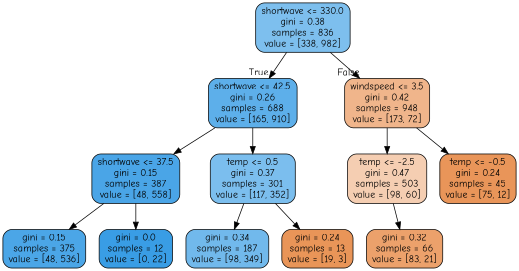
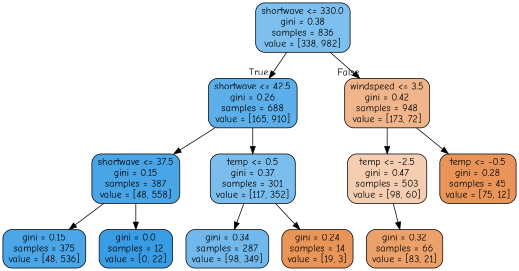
(478, 179) -> (478, 179)
(227, 249) -> (227, 249)
(317, 249) -> (317, 249)
